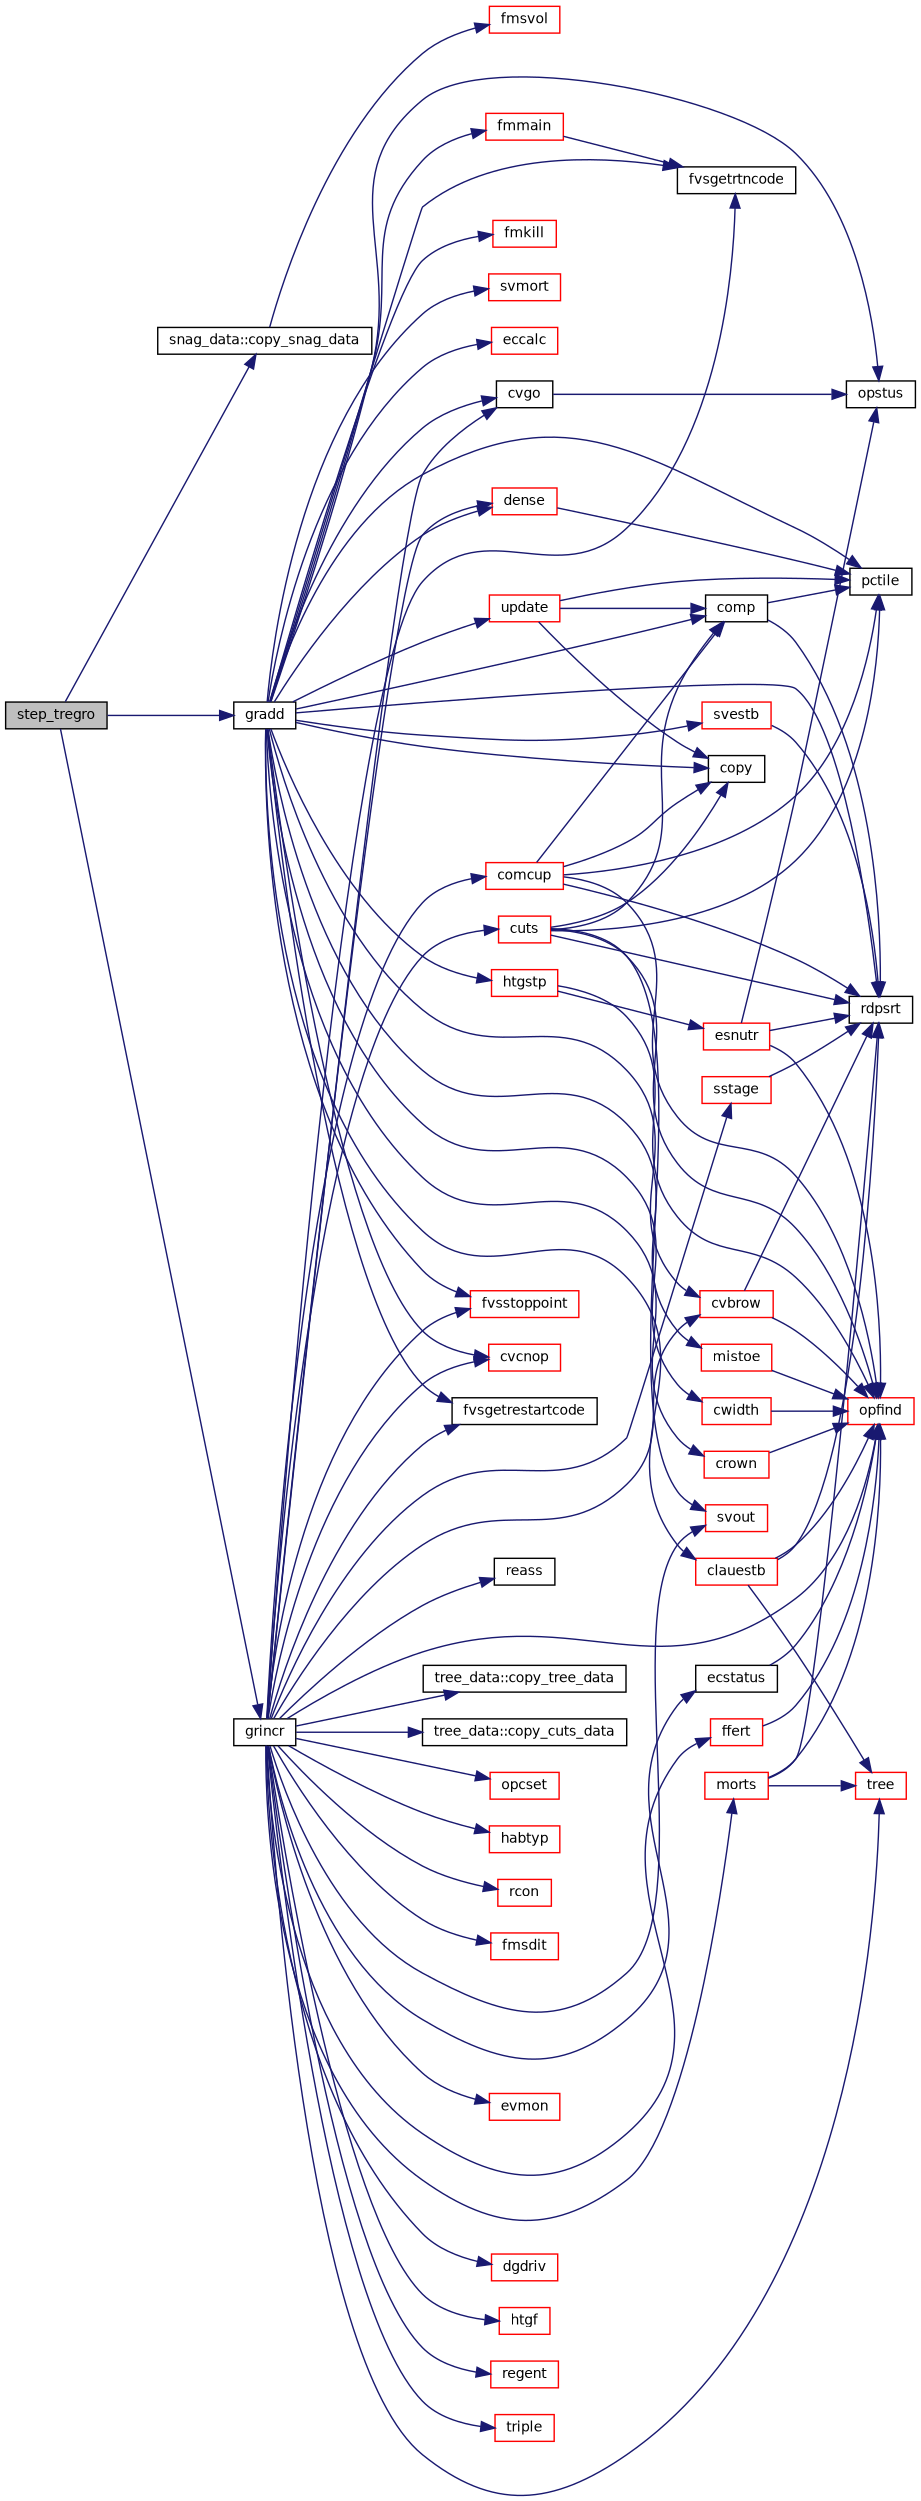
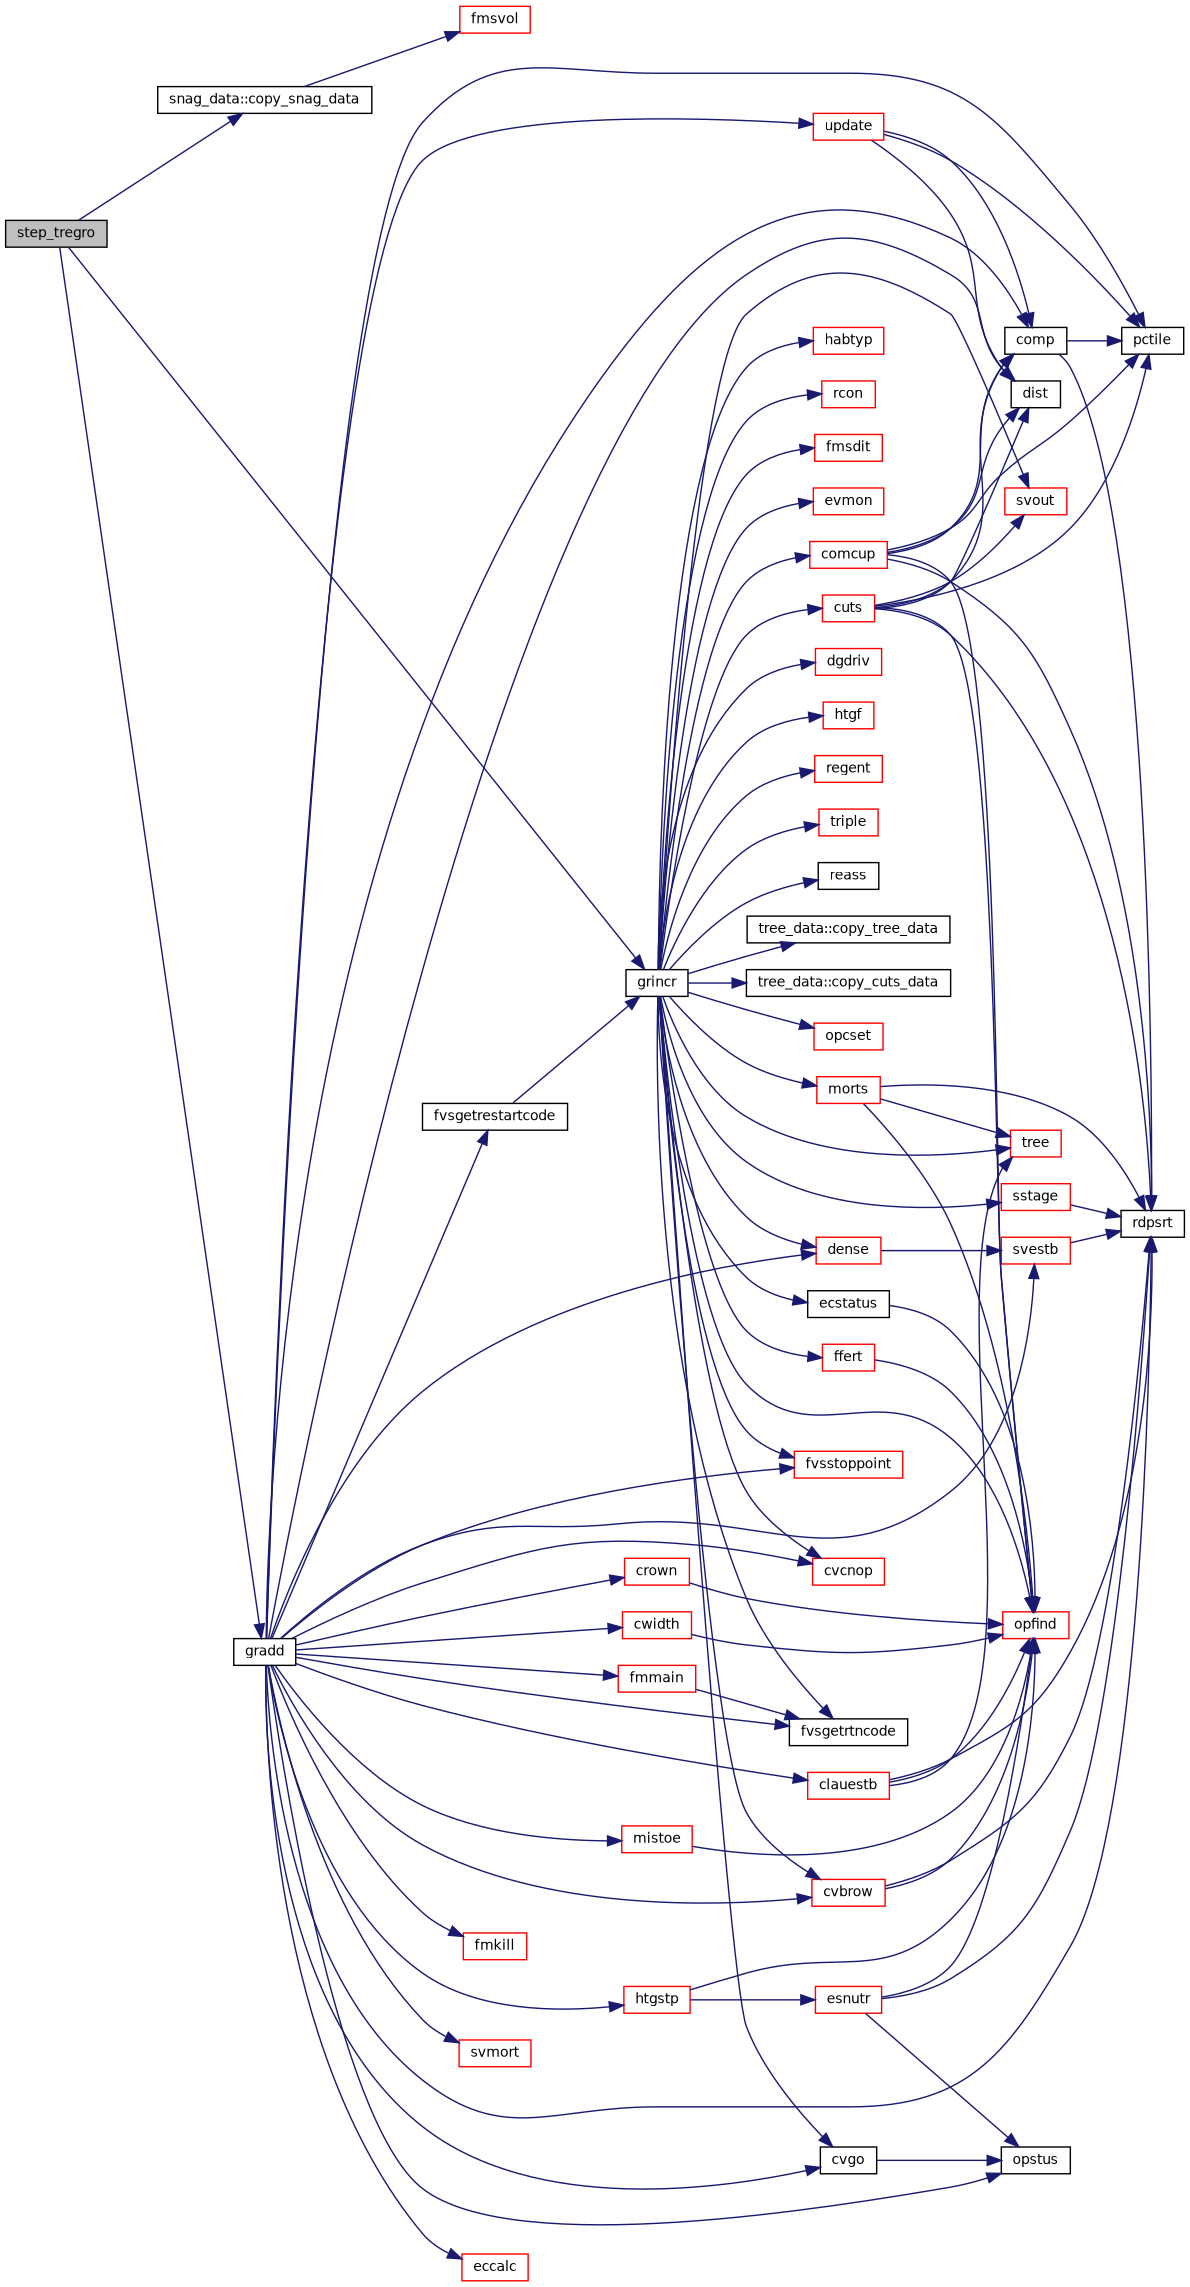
(697, 538) -> (934, 1251)
(737, 769) -> (1036, 394)
(334, 1559) -> (571, 1054)
